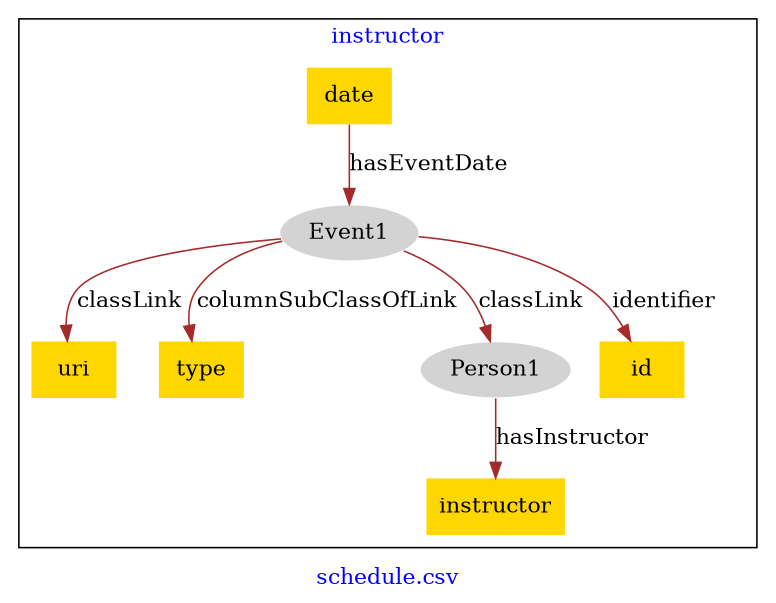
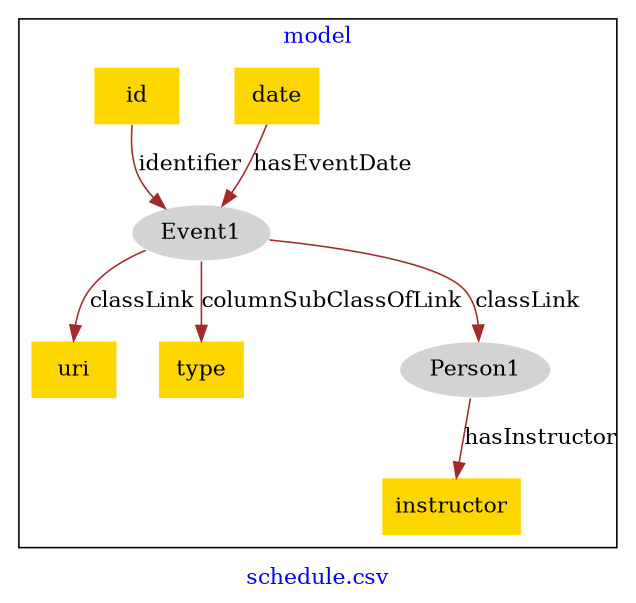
(388, 37) -> (318, 37)
(532, 260) -> (134, 164)
